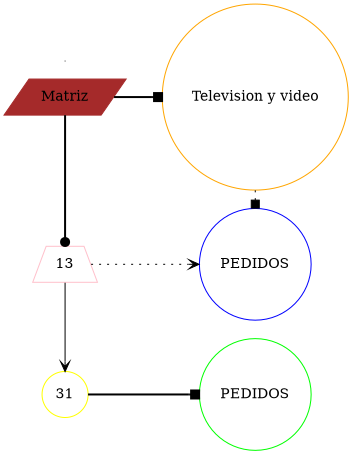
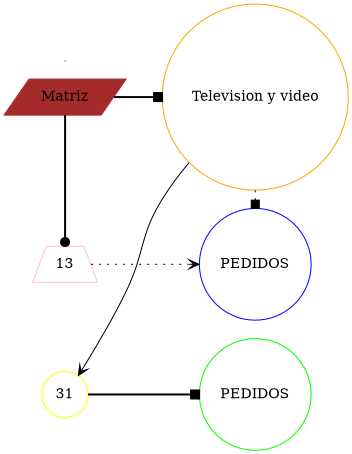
(65, 322) -> (140, 253)
